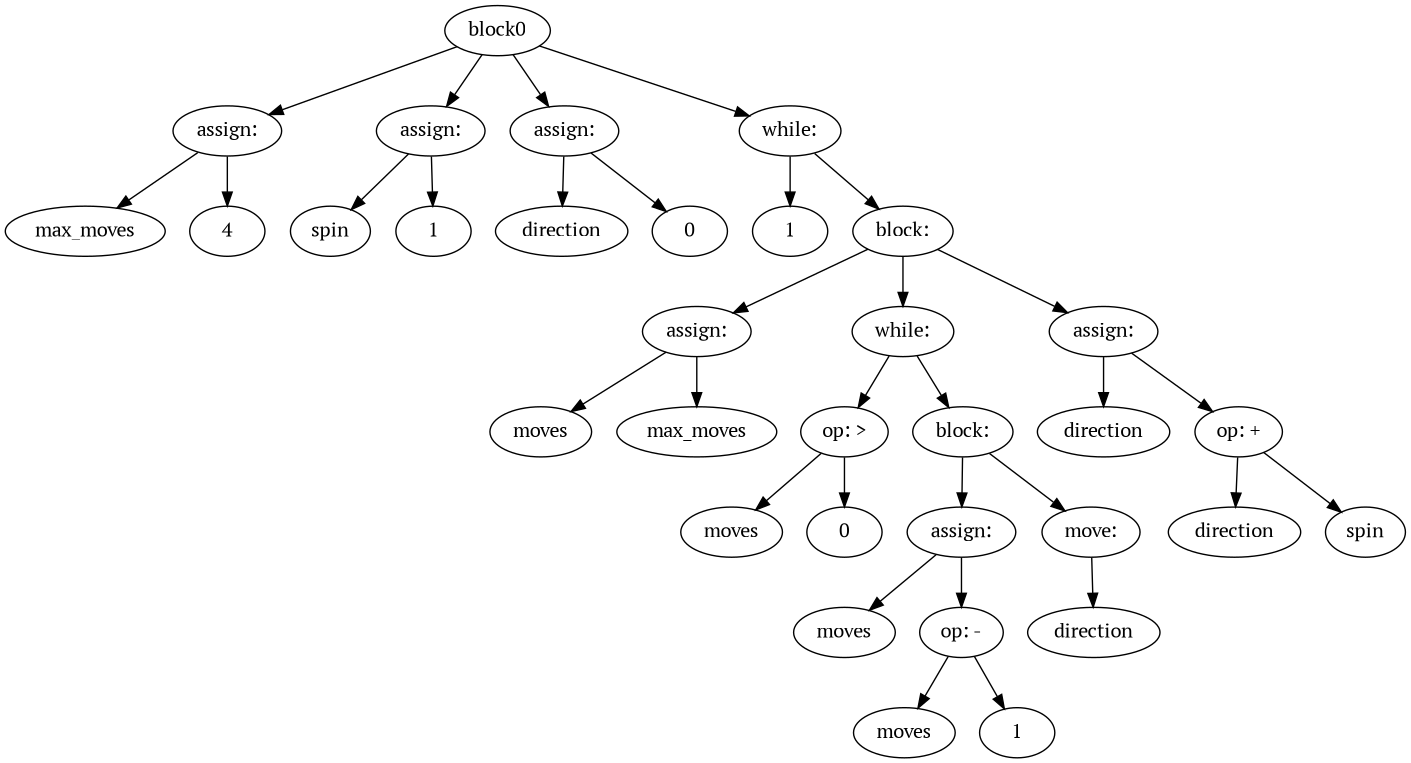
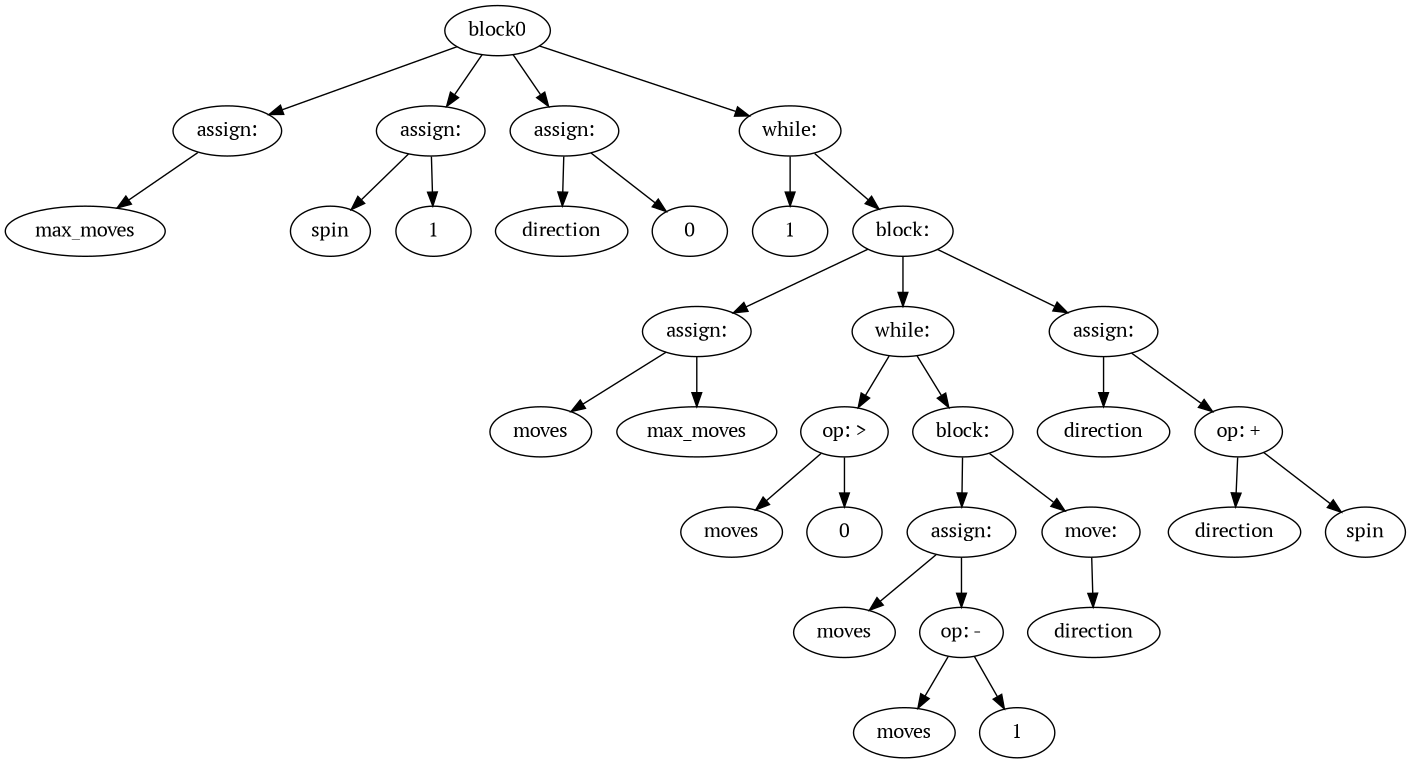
(227, 231) -> none
